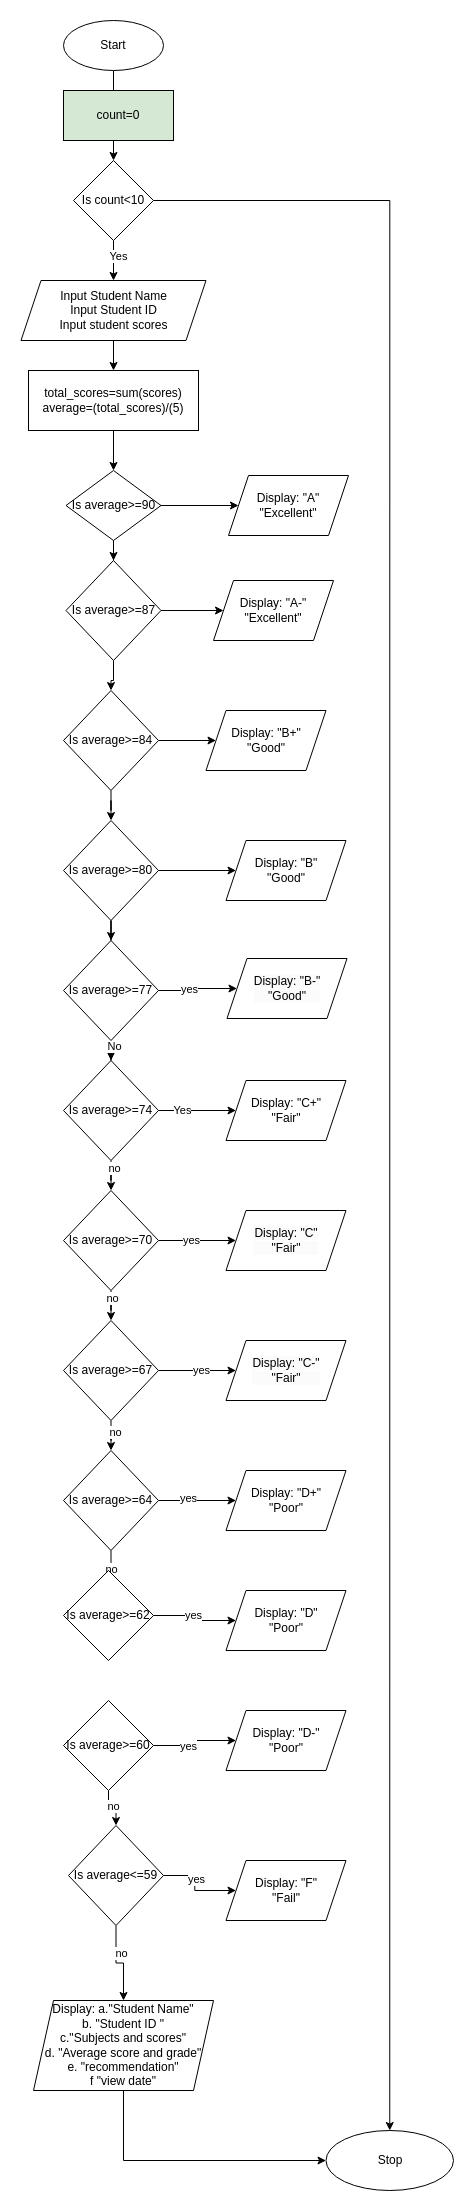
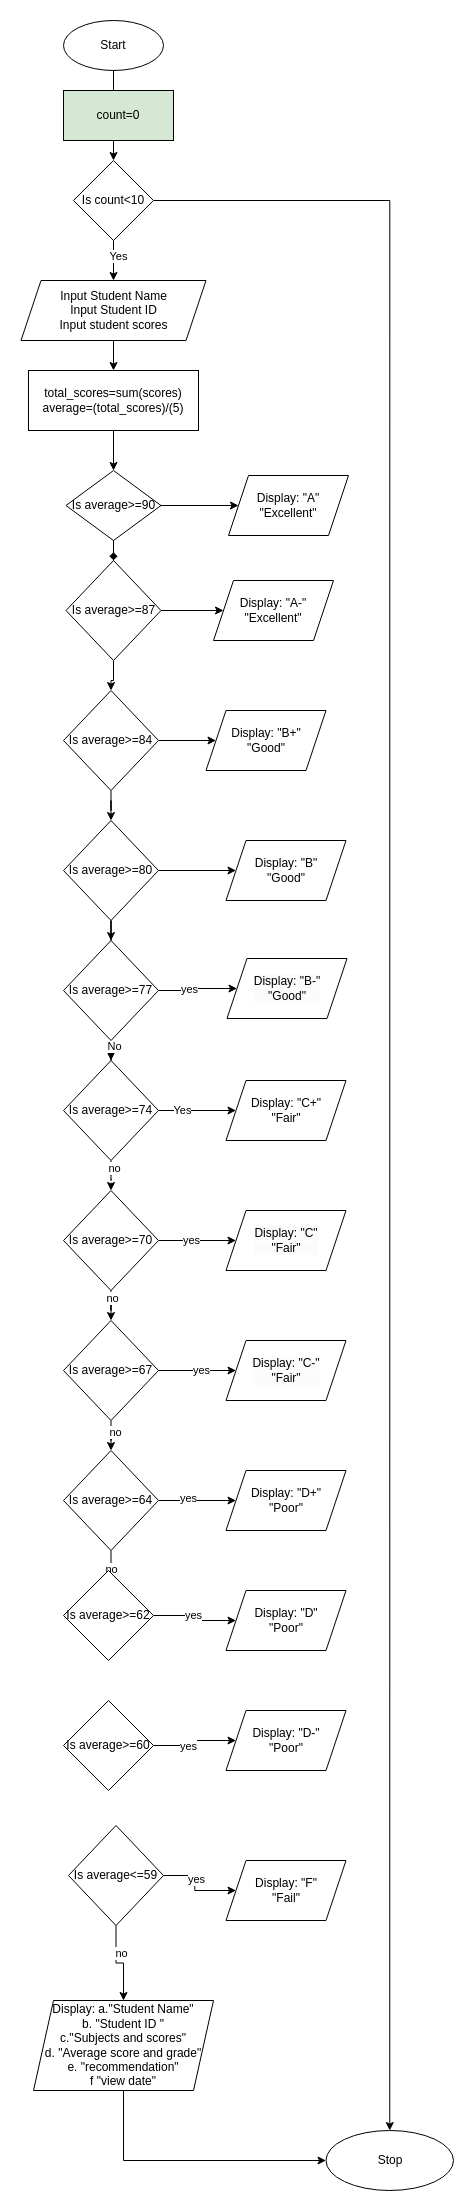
(114, 552) -> (114, 551)
(111, 1174) -> (111, 1174)
(109, 1808) -> none
